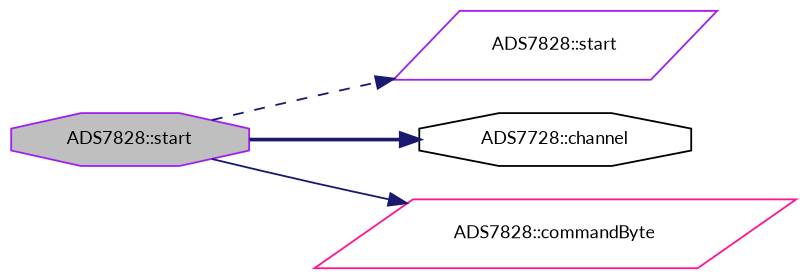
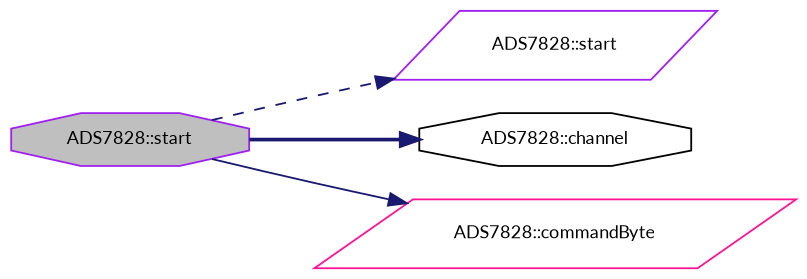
(555, 140) -> (555, 140)
